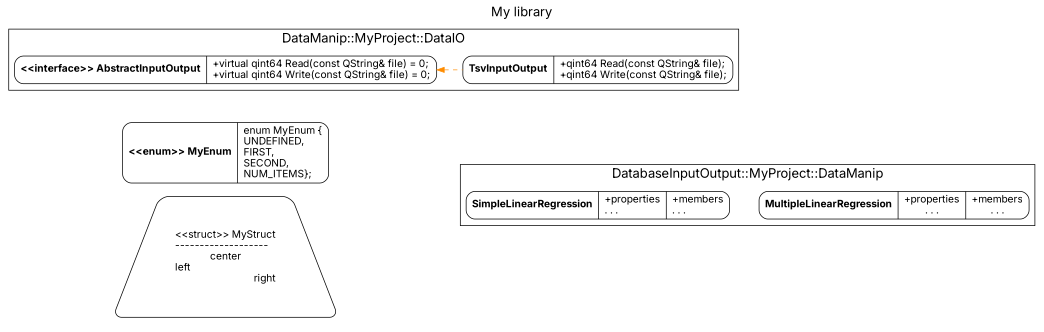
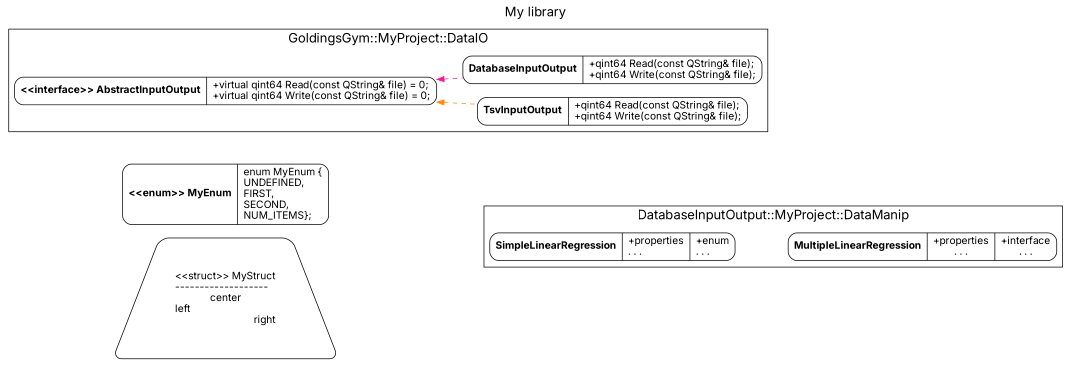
(374, 39) -> (388, 39)
none -> (612, 70)
(698, 199) -> (712, 241)
(997, 199) -> (1026, 241)
